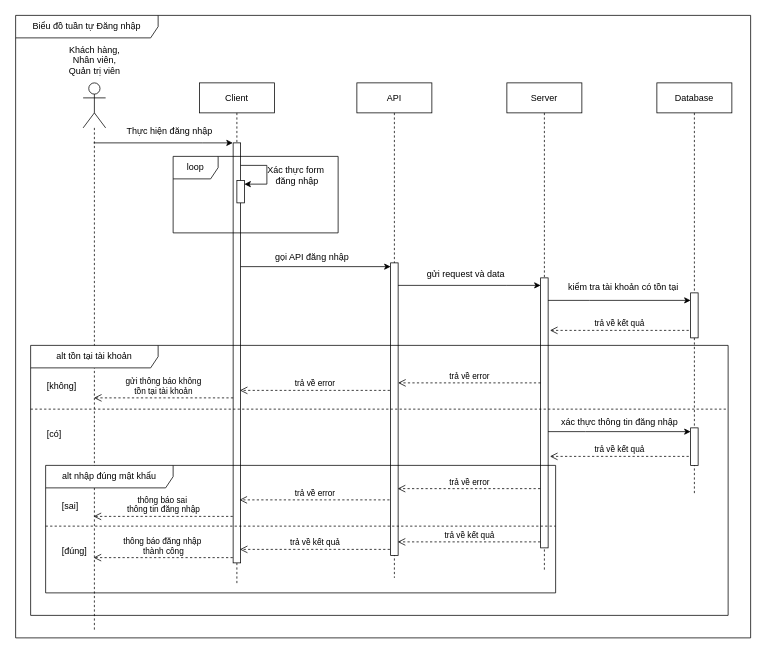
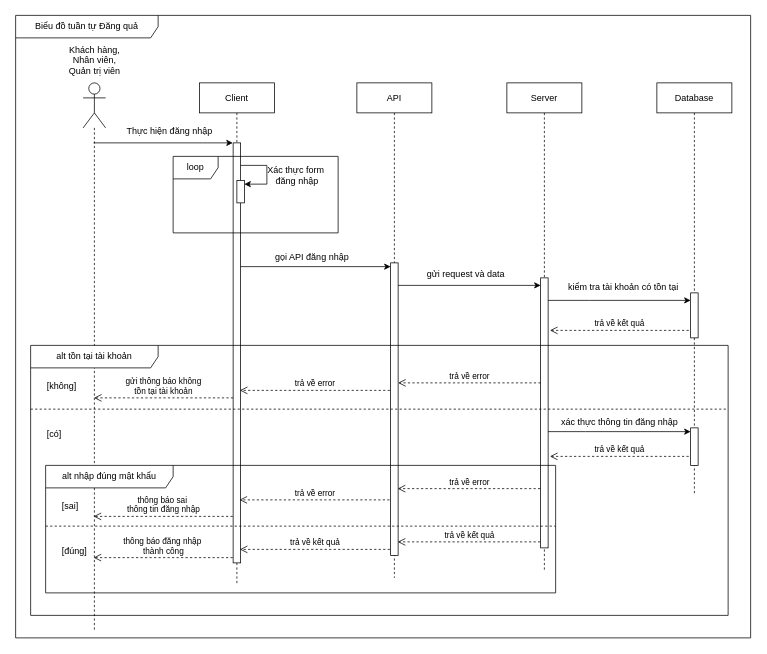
(87, 27) -> (87, 27)
